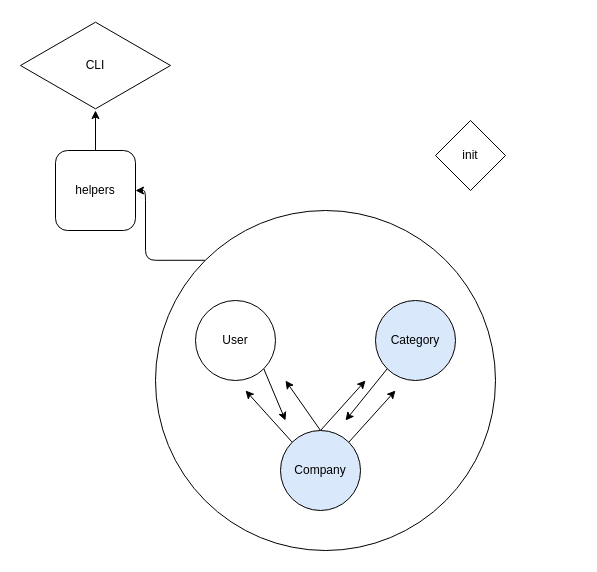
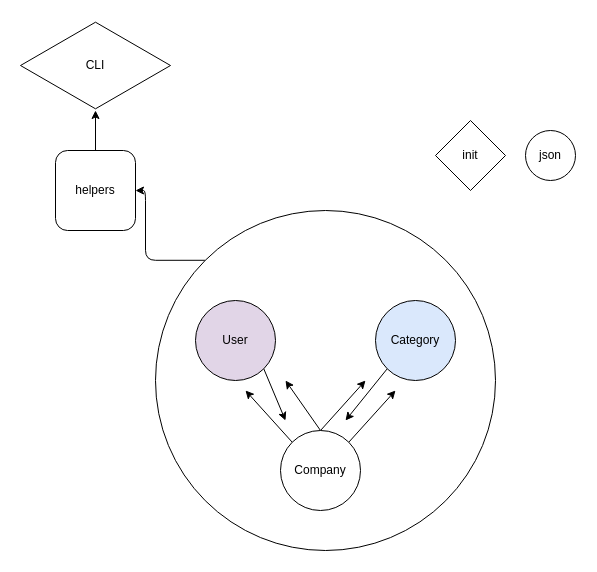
none -> (551, 156)
(236, 341) -> (236, 341)
(321, 471) -> (321, 471)
